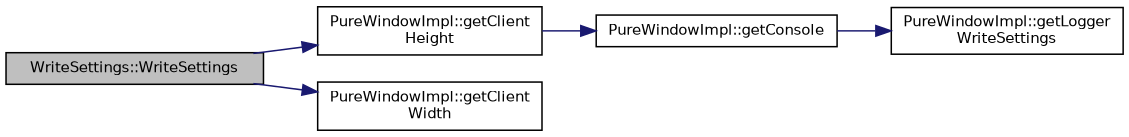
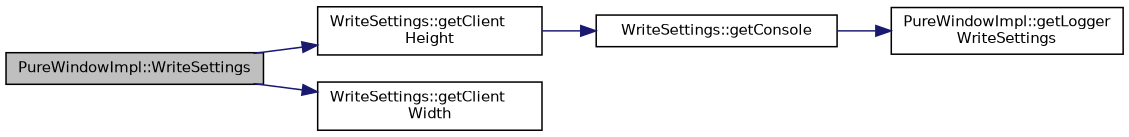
(430, 31) -> (430, 31)
(717, 31) -> (717, 31)
(135, 69) -> (135, 69)
(430, 106) -> (430, 106)
